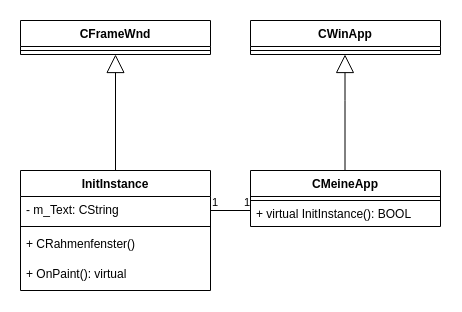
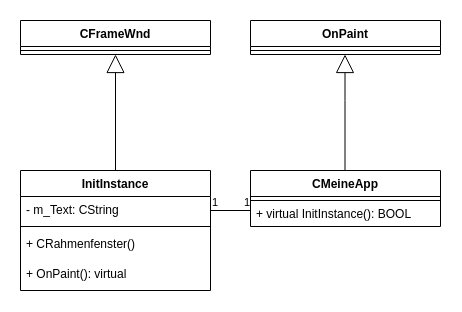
(345, 34) -> (345, 34)
